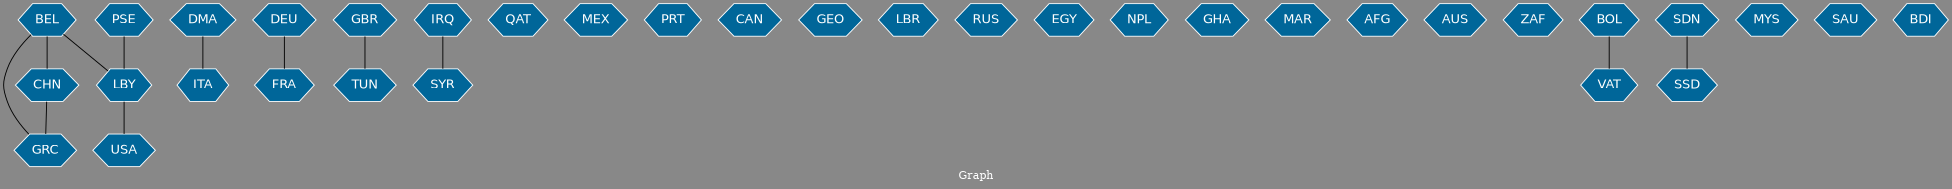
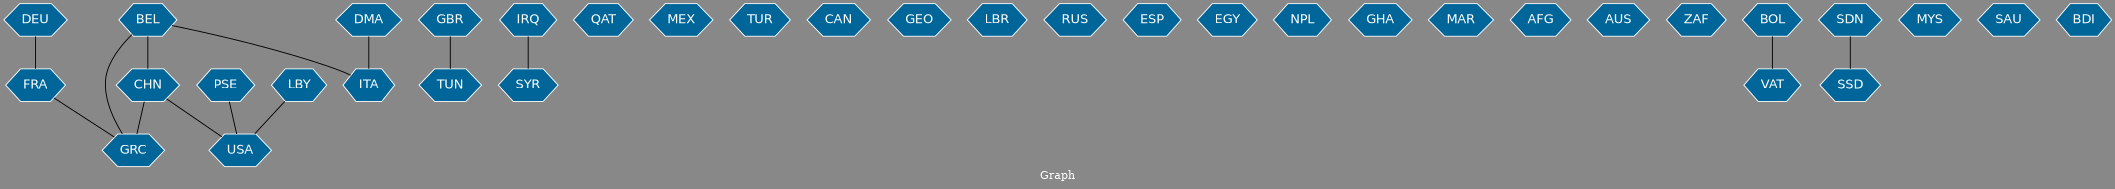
(673, 20) -> none
none -> (760, 20)
none -> (1152, 20)
(86, 53) -> (262, 47)
(124, 53) -> (233, 118)
none -> (84, 118)
none -> (194, 118)
